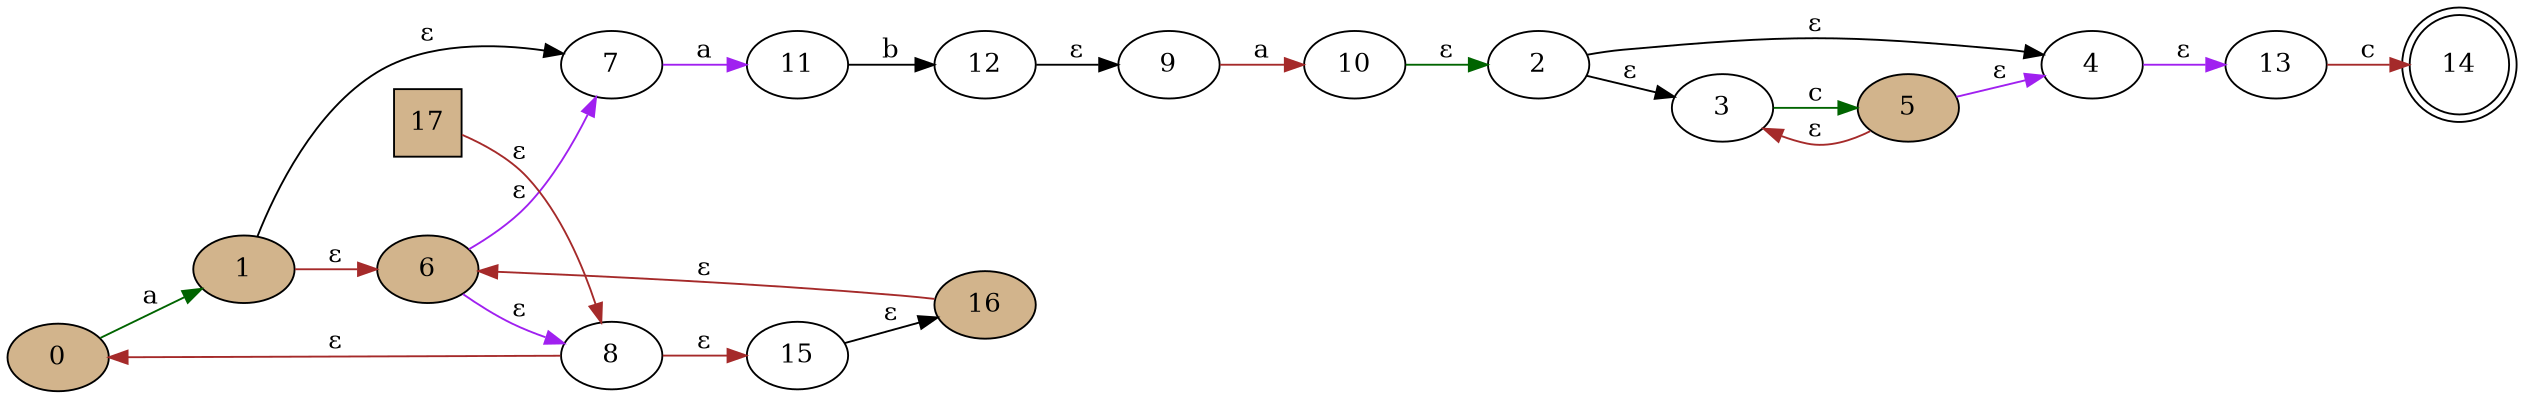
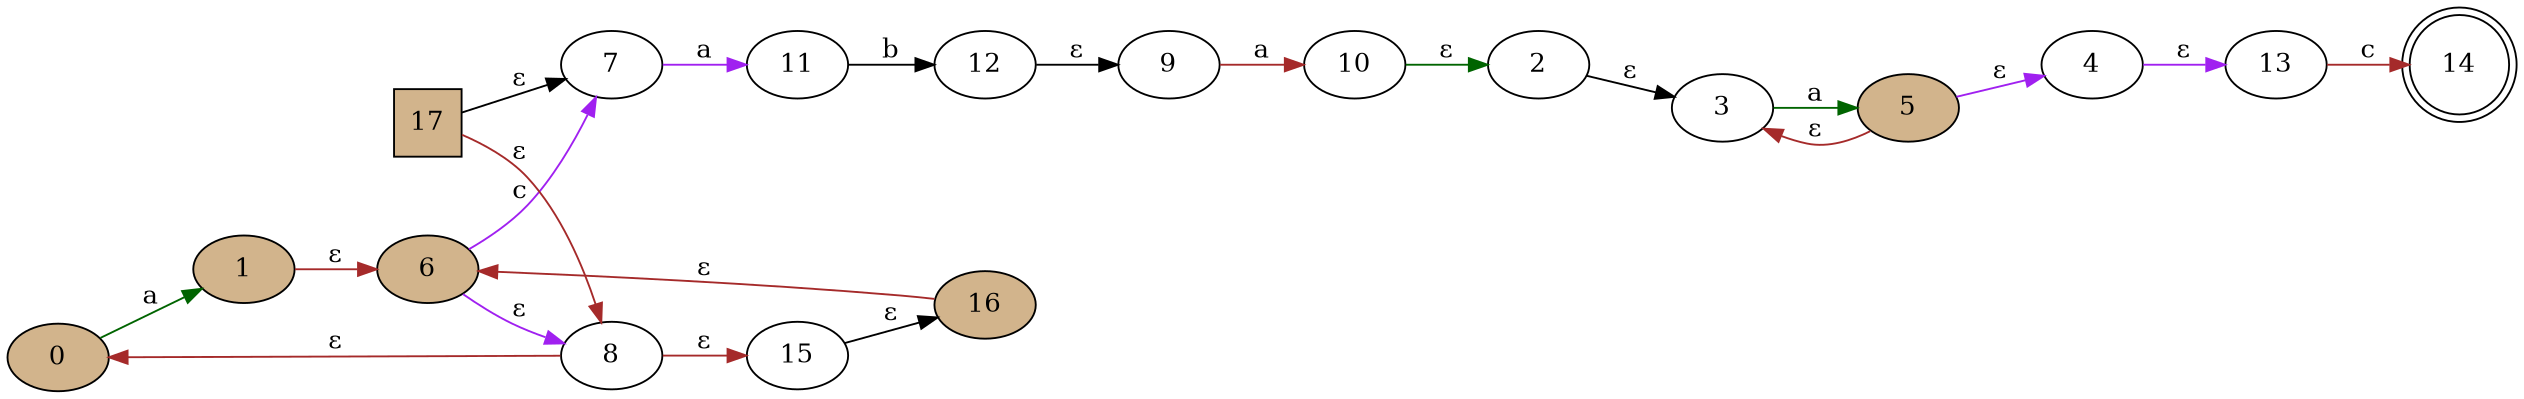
(1806, 38) -> none
(363, 82) -> (505, 99)
(1815, 94) -> (1815, 94)
(520, 191) -> (520, 191)
